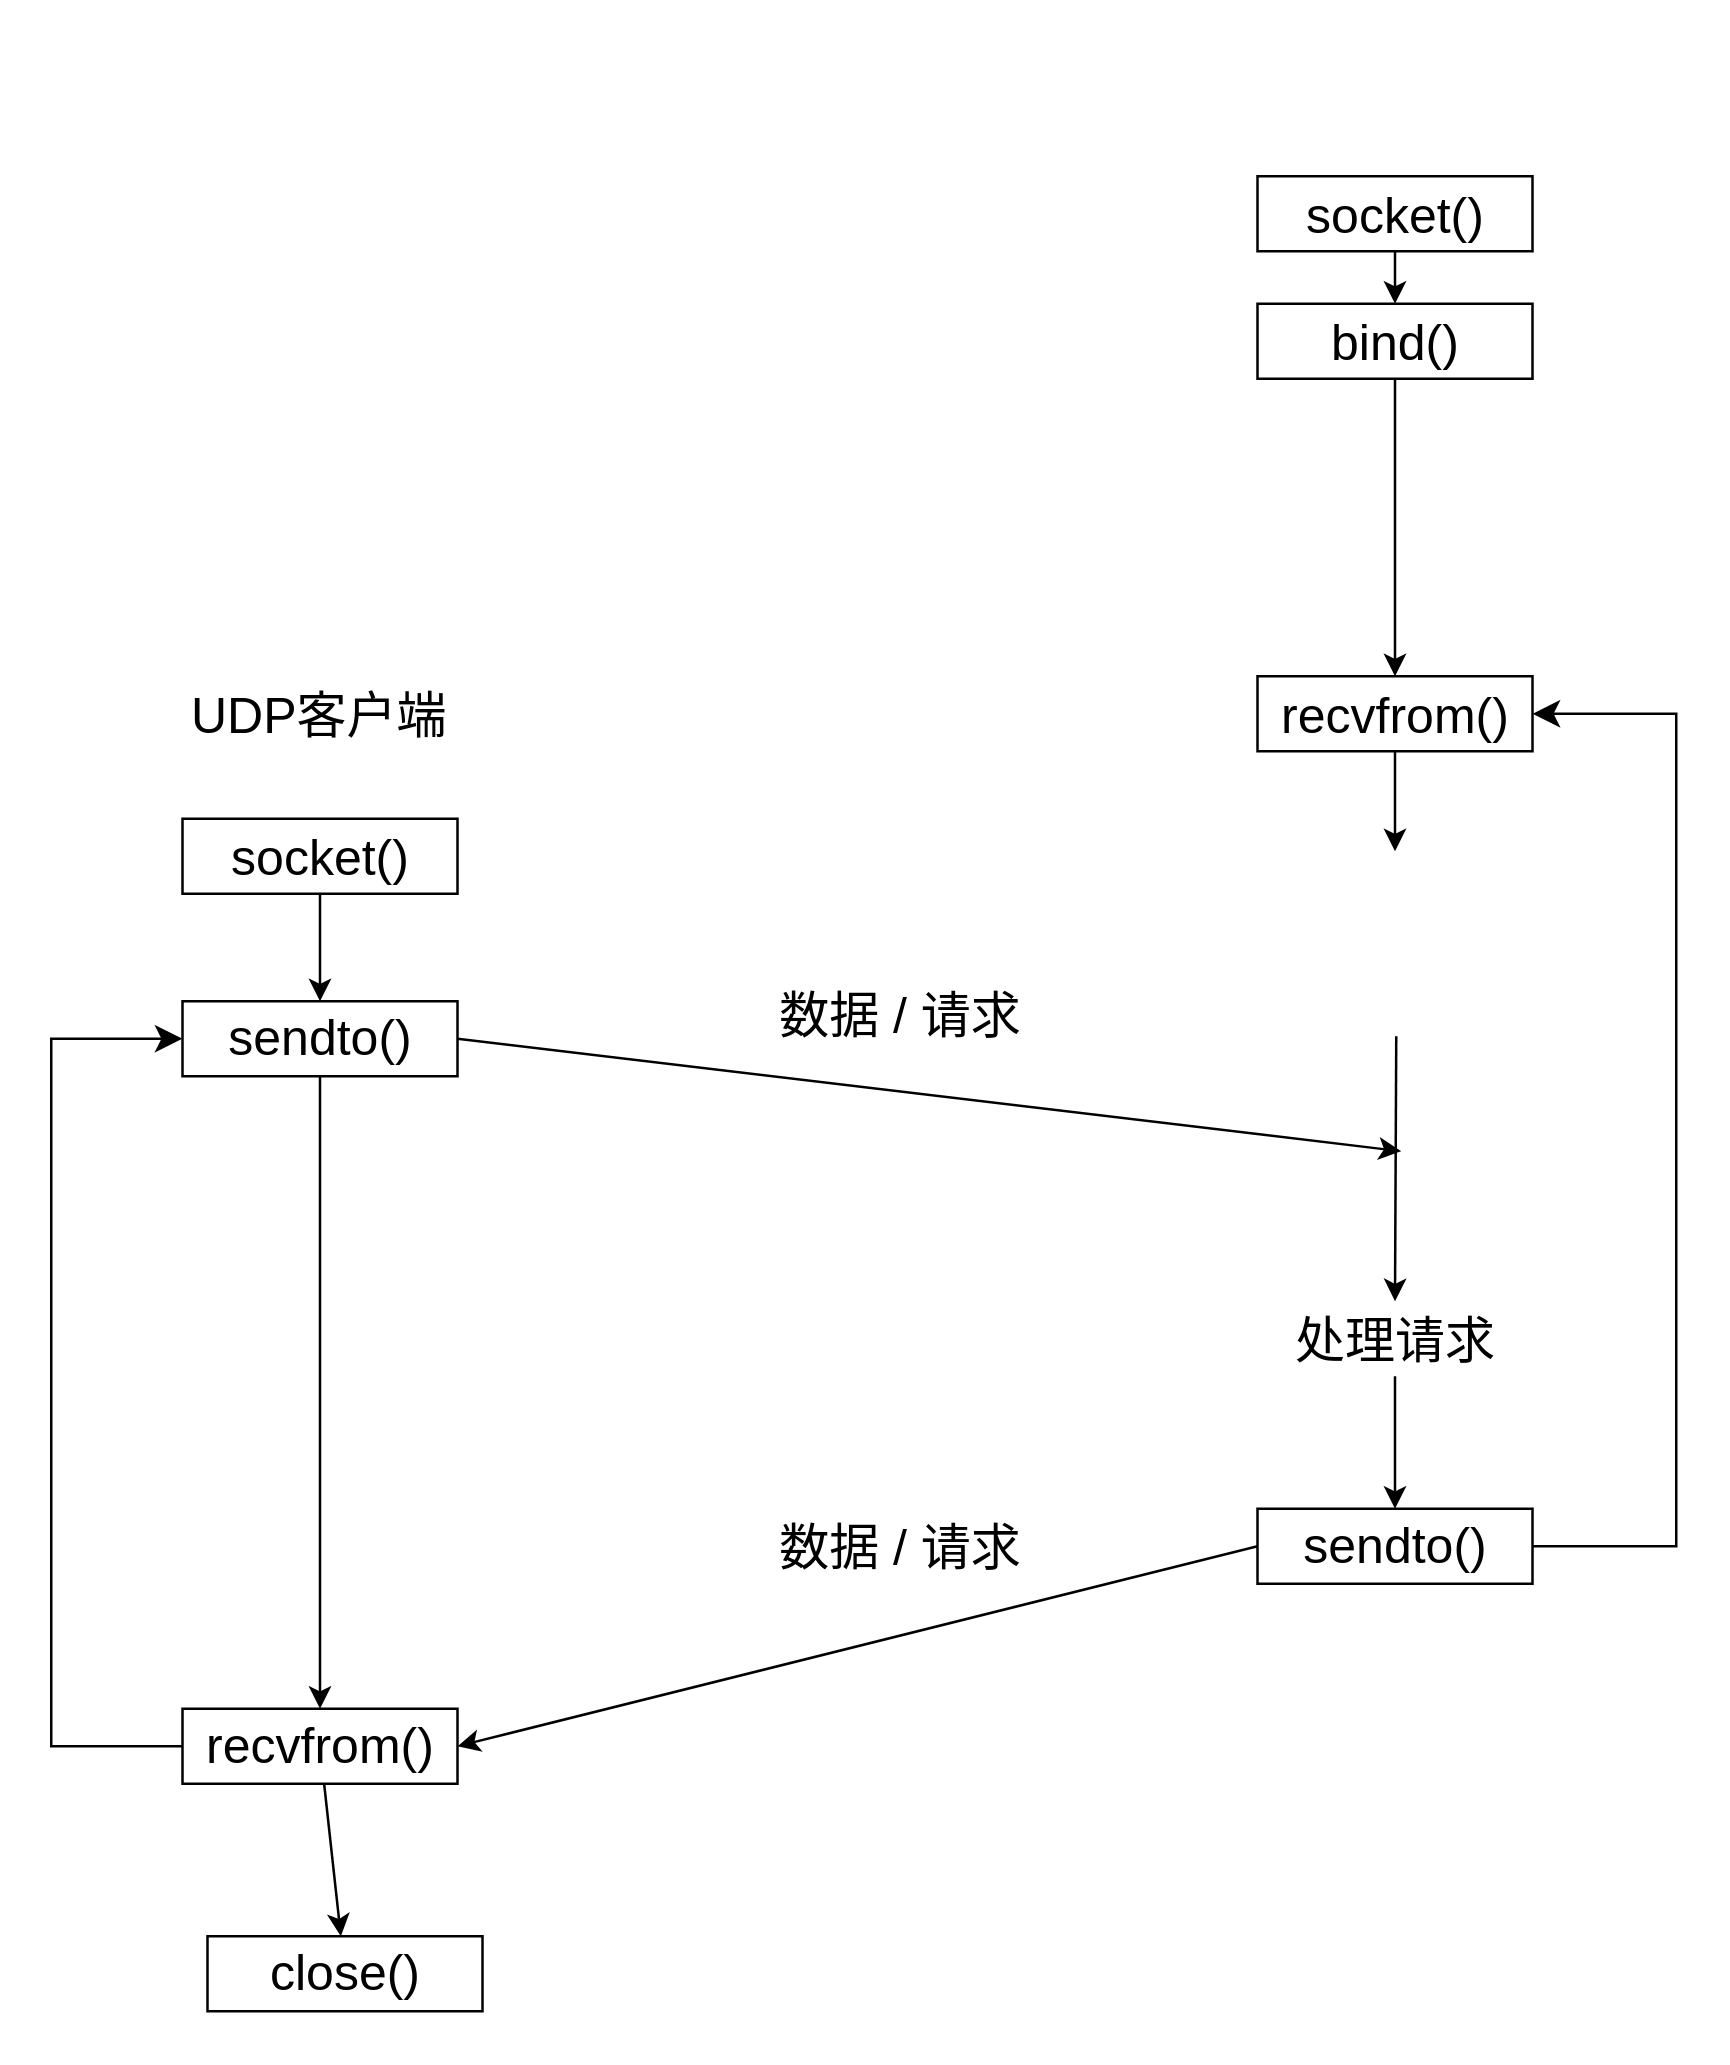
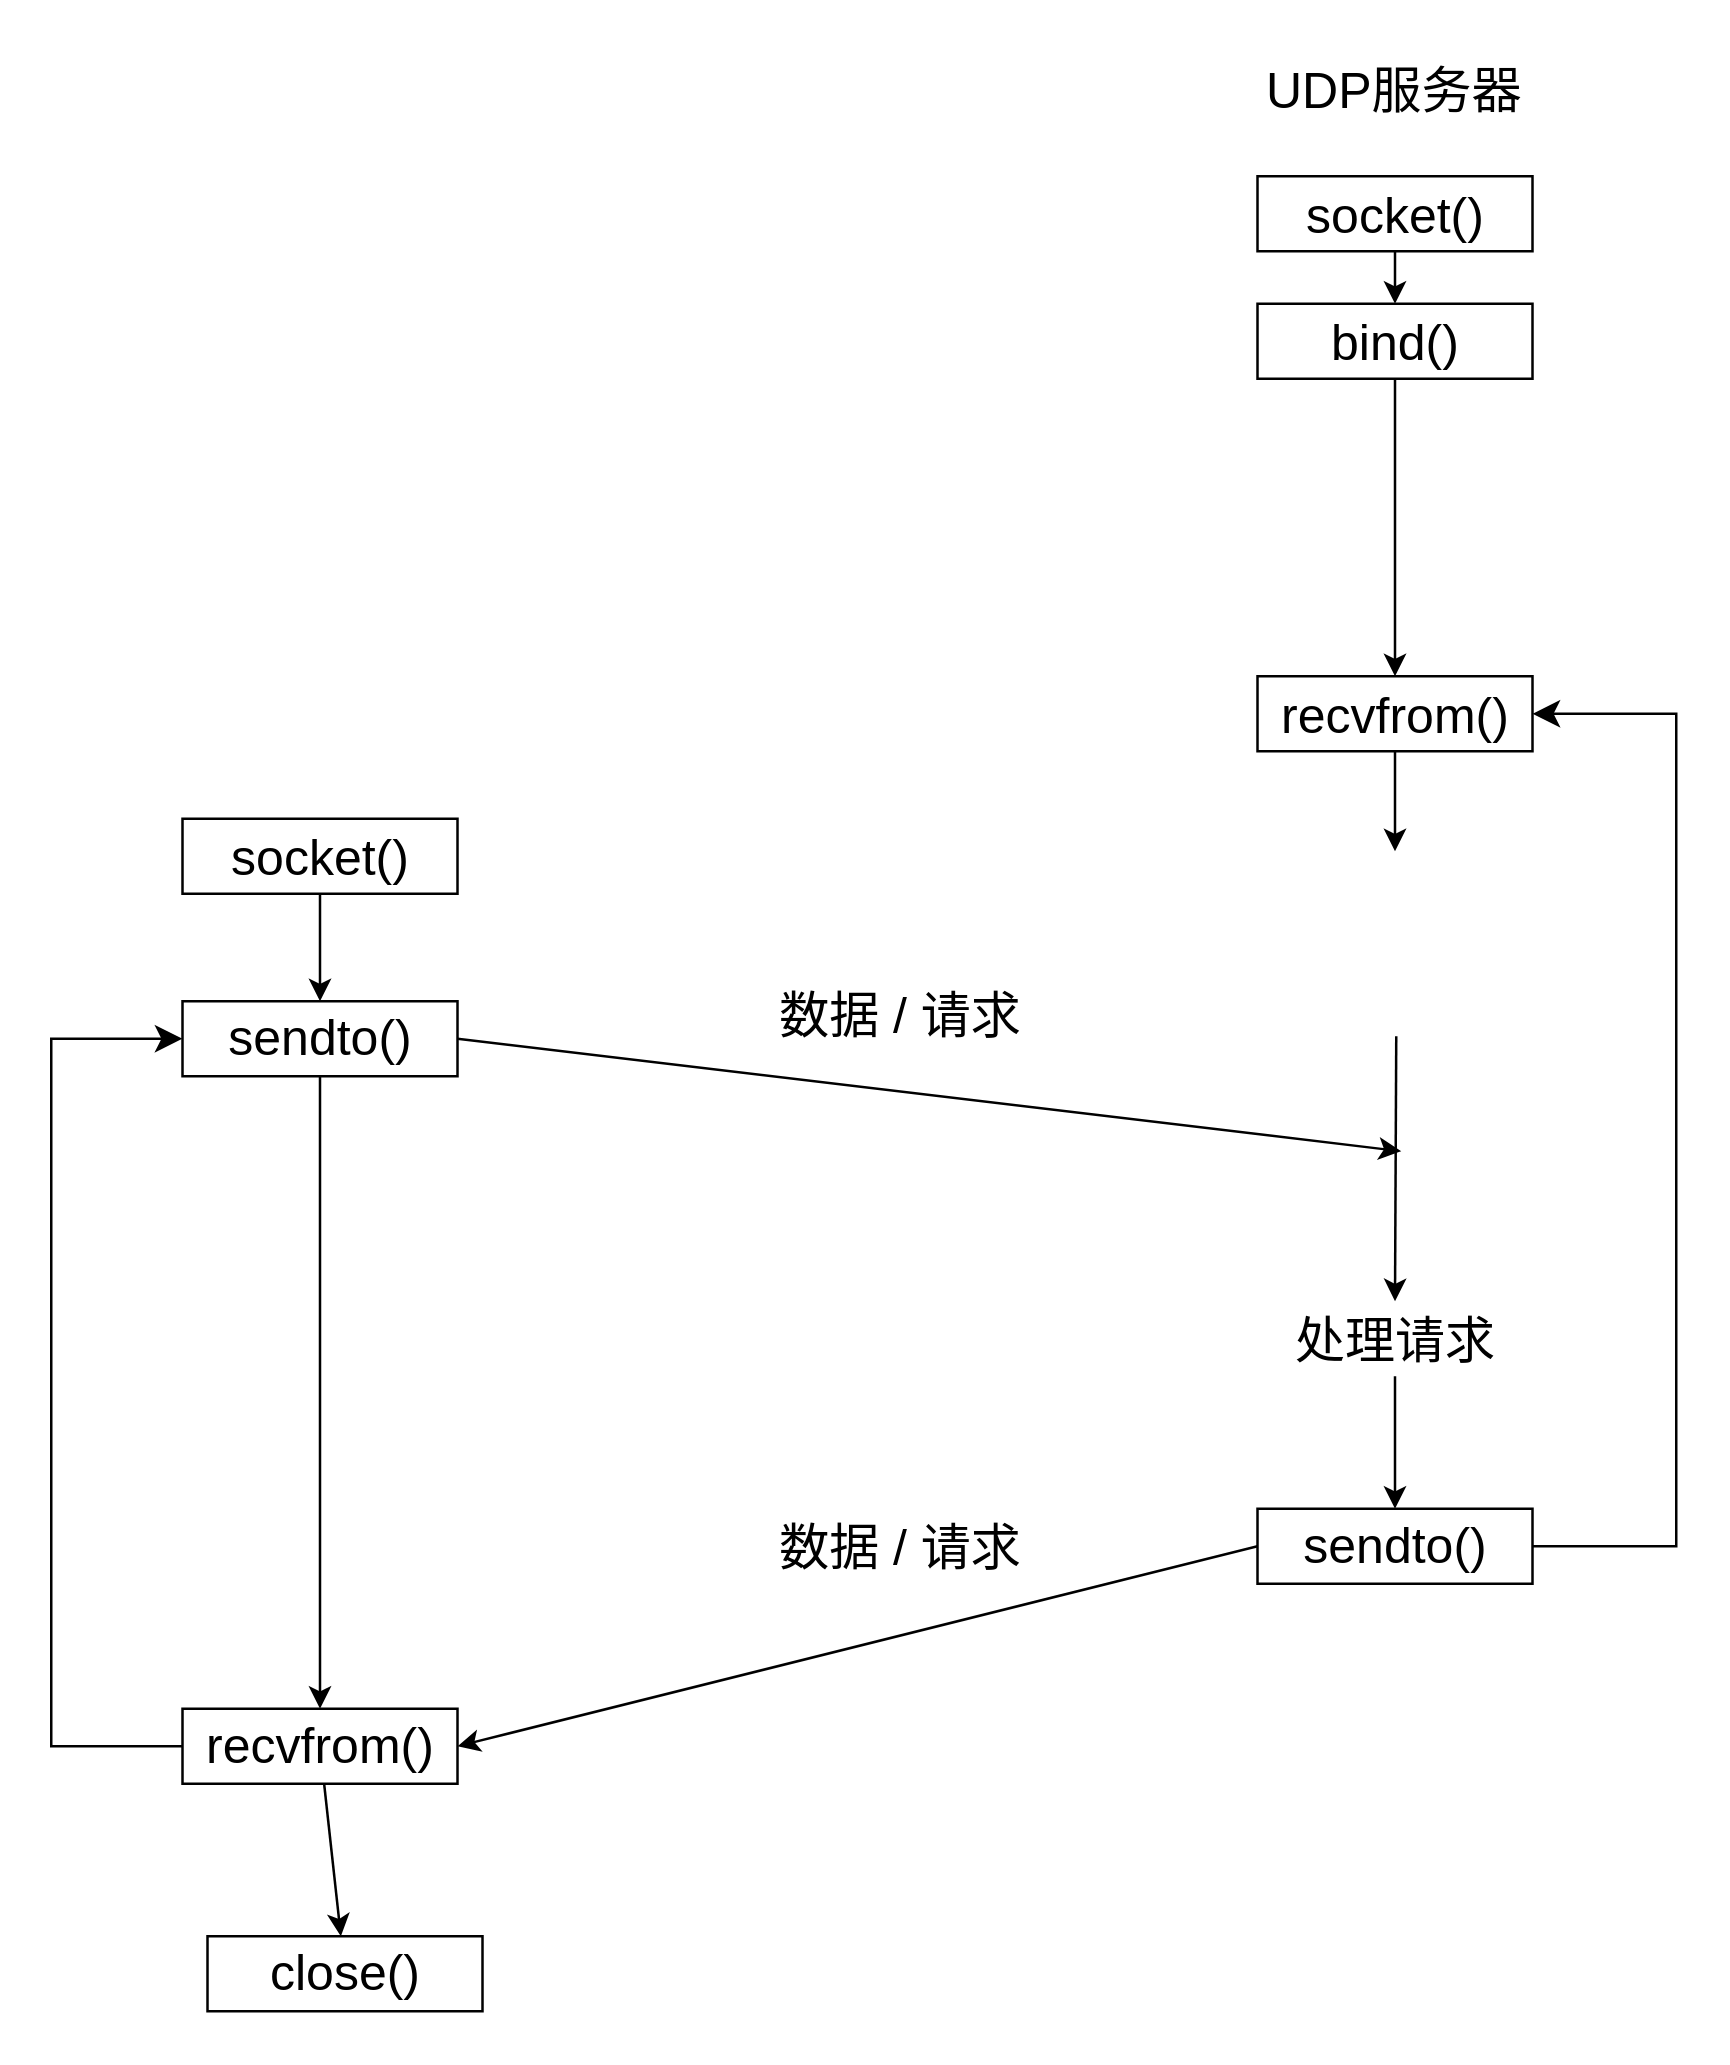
none -> (1395, 89)
(320, 714) -> none
